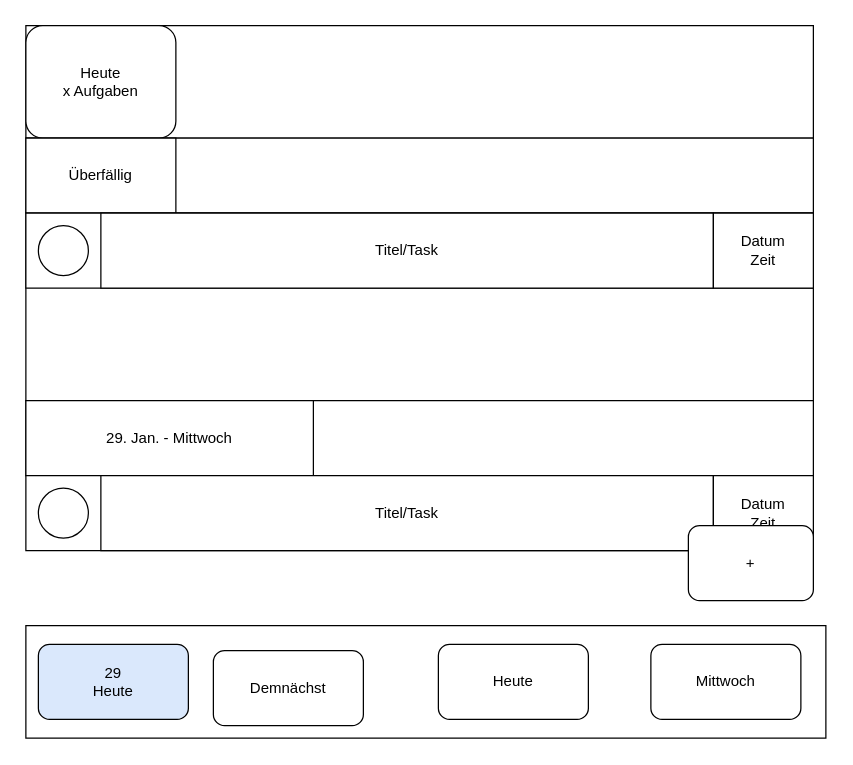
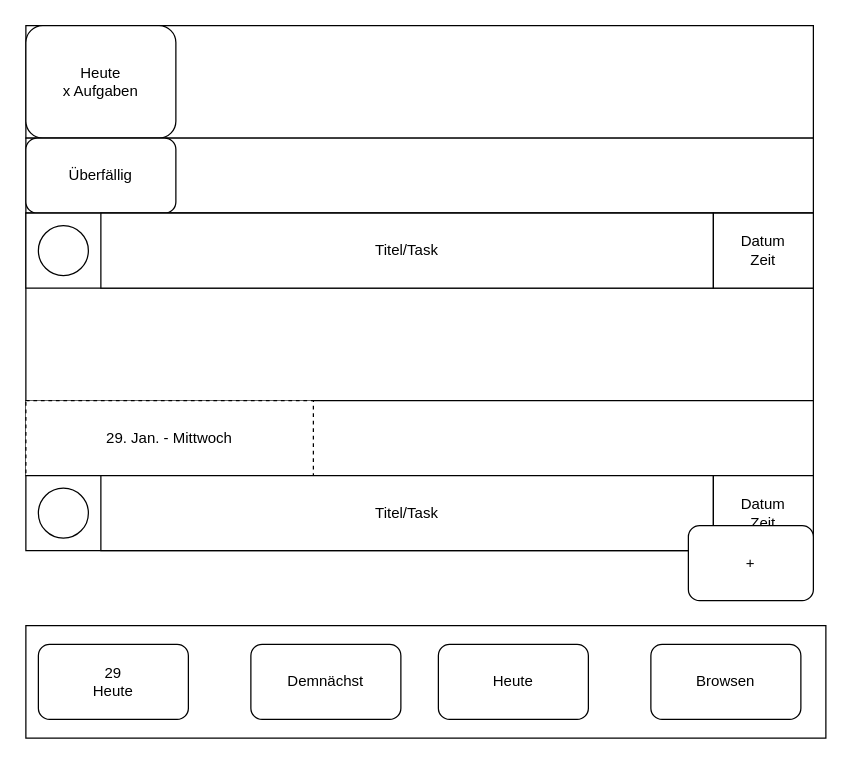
(101, 176) -> (101, 176)
(169, 438) -> (169, 438)
(113, 682) -> (113, 682)
(726, 682) -> (726, 682)
(288, 688) -> (326, 682)
